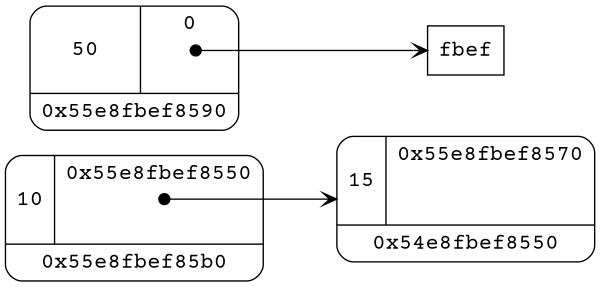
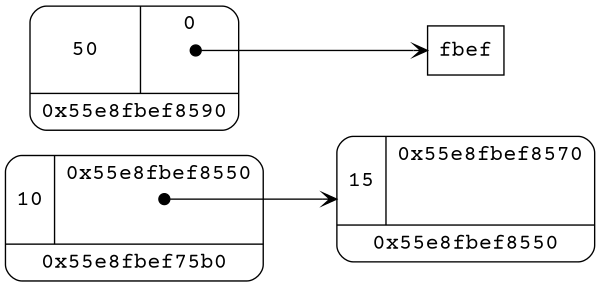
(466, 242) -> (466, 242)
(134, 261) -> (134, 261)
